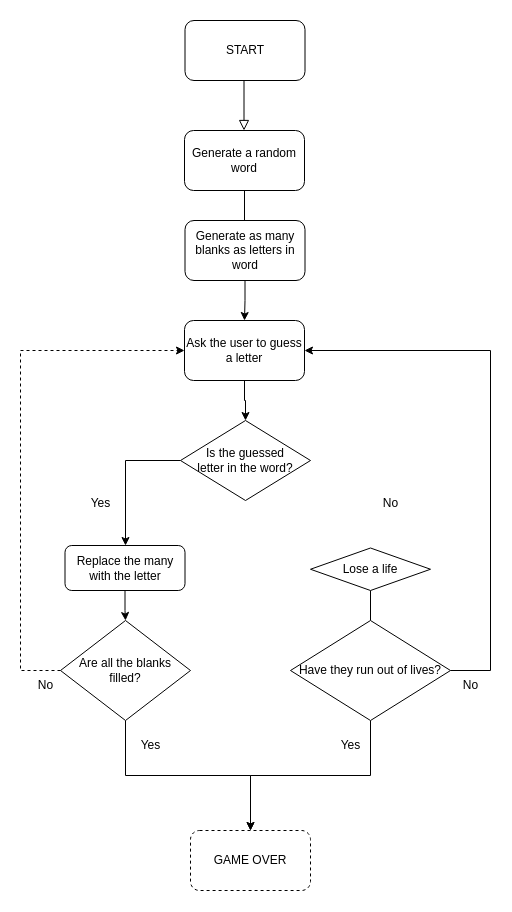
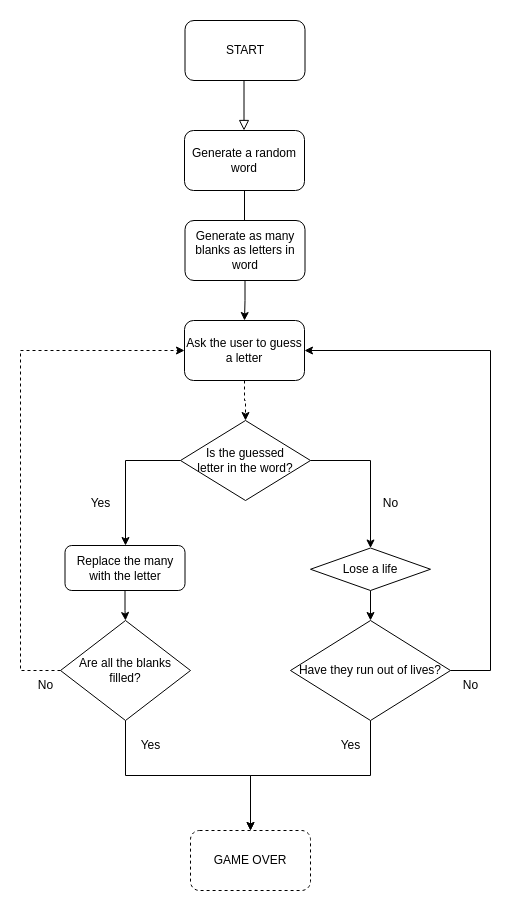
(245, 398) -> (245, 398)
none -> (371, 471)
(371, 615) -> (371, 612)
